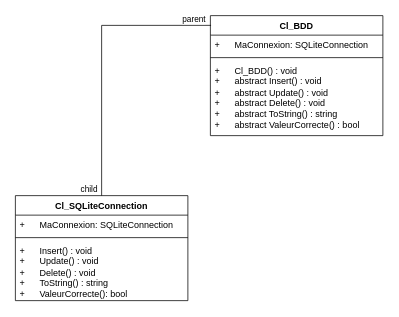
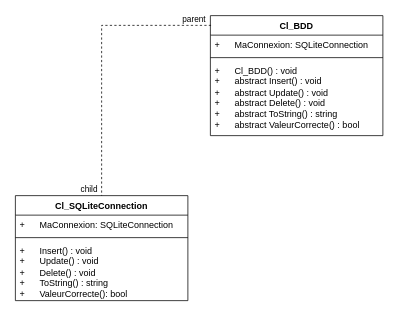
(102, 56) -> (102, 56)
